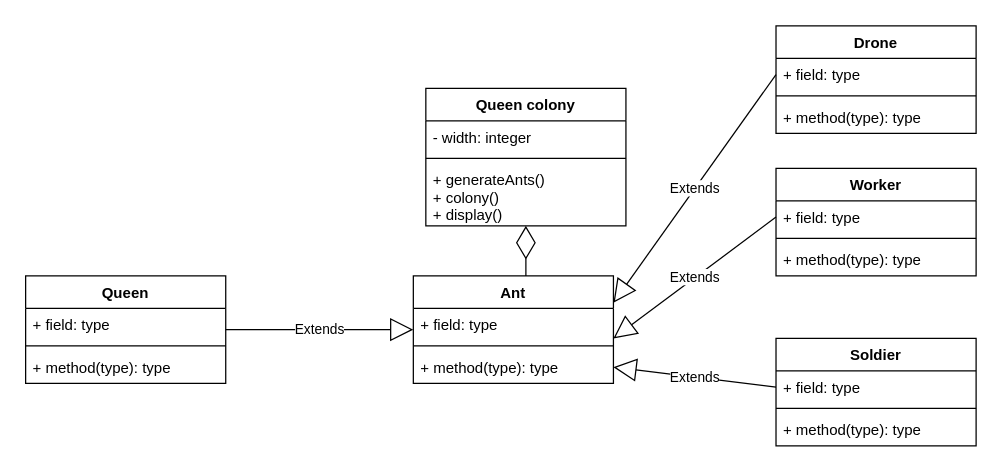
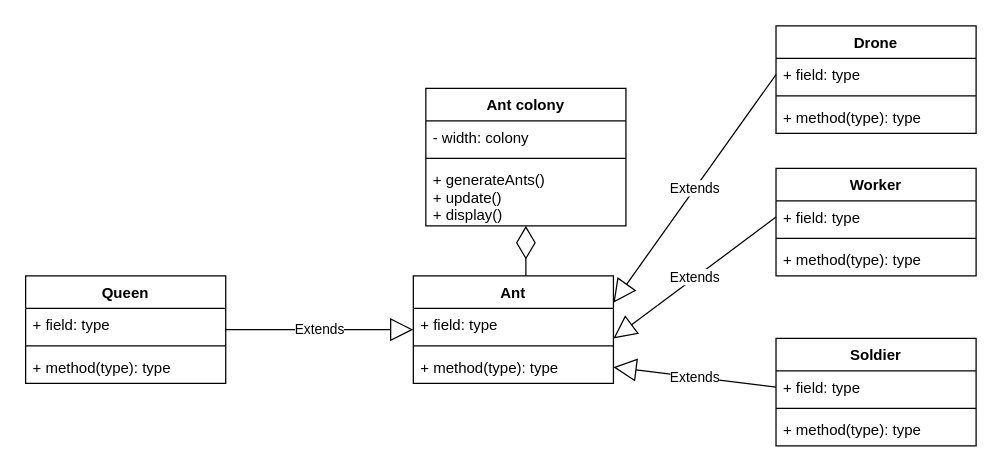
(525, 105) -> (525, 105)
(490, 138) -> (486, 138)
(498, 180) -> (498, 180)
